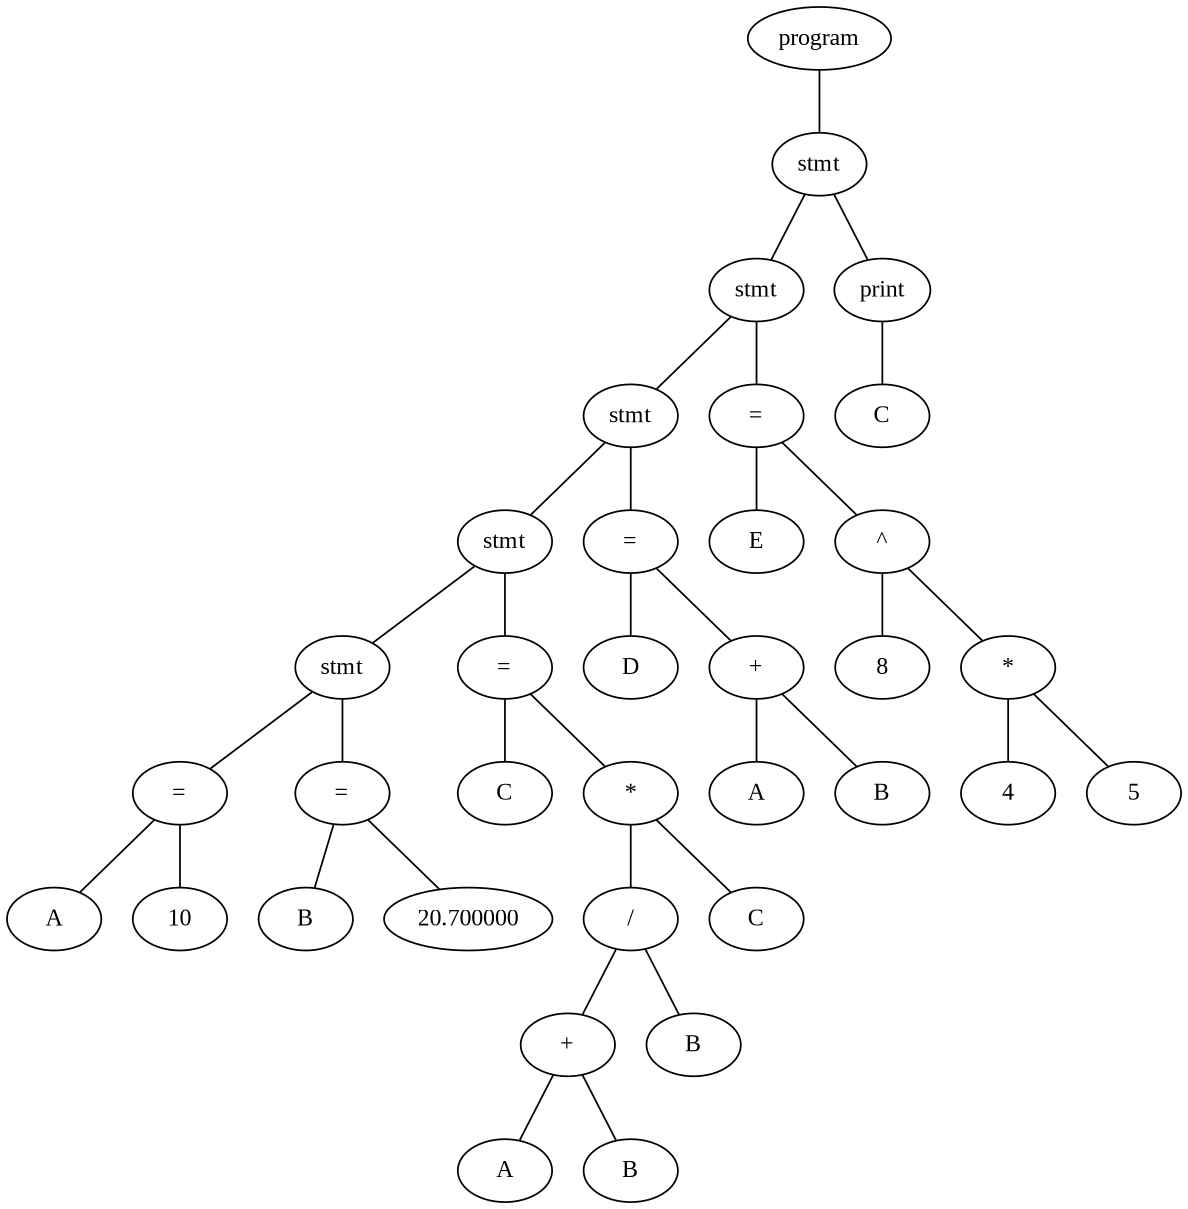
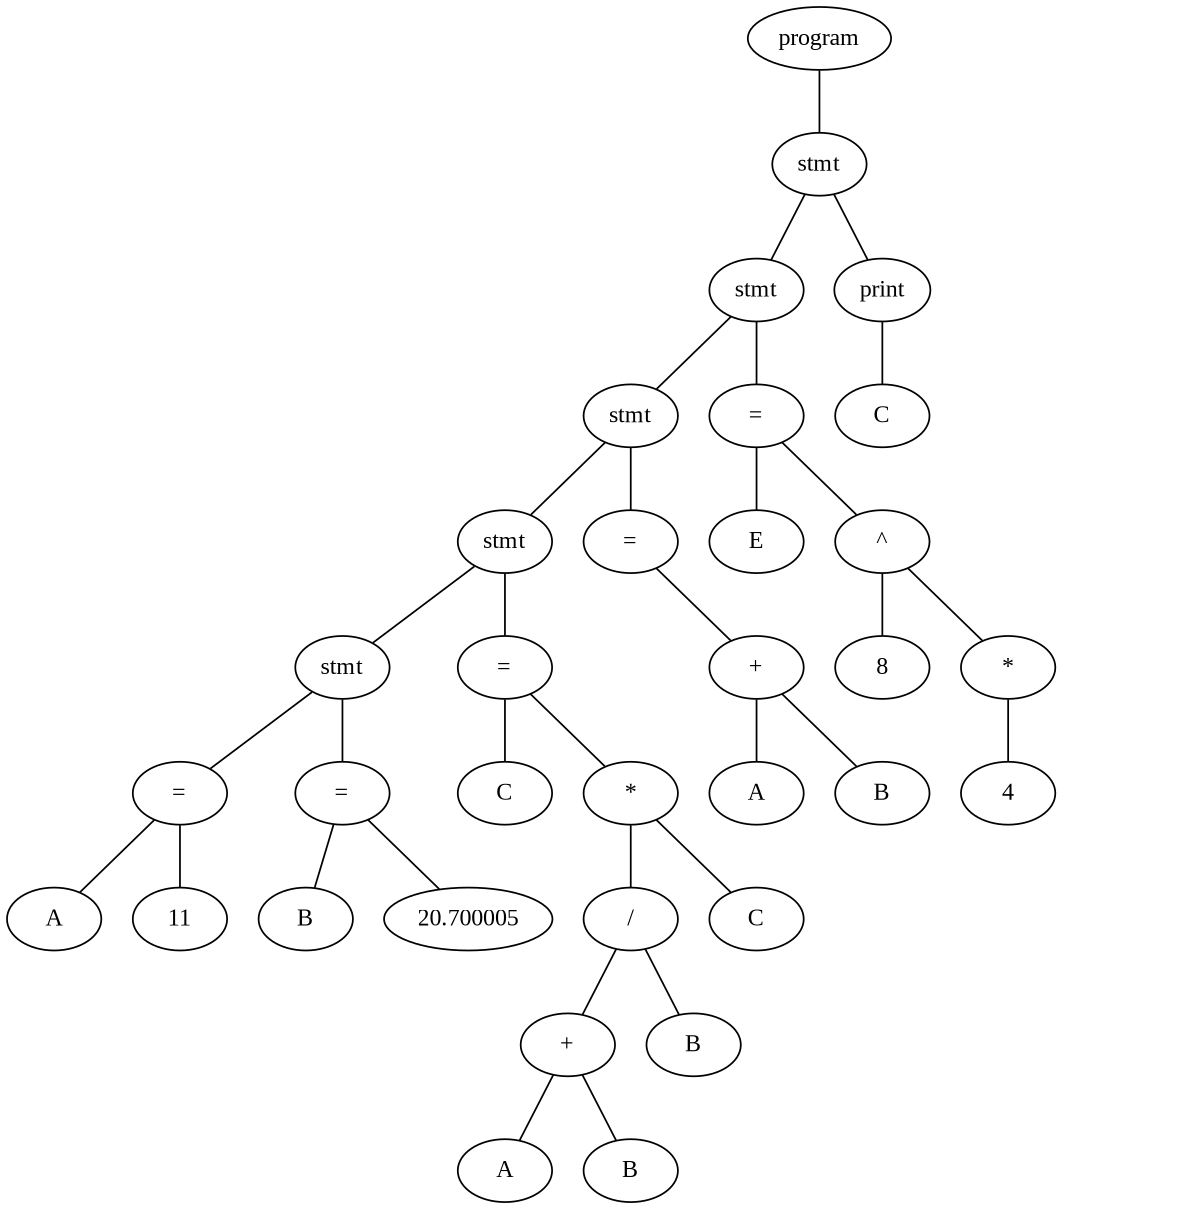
(631, 667) -> none
(1134, 793) -> none
(180, 919) -> (180, 919)
(468, 919) -> (468, 919)
